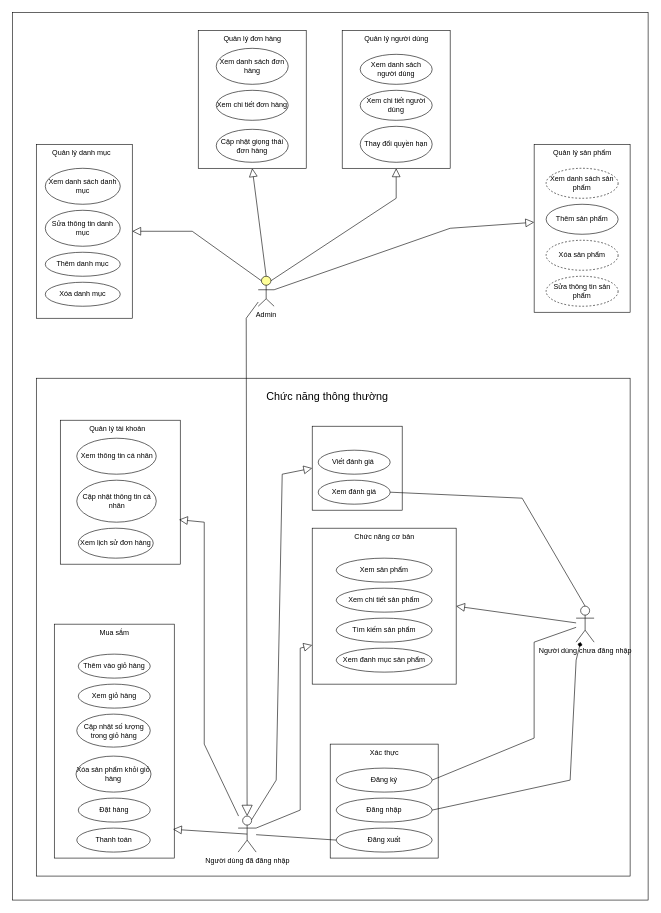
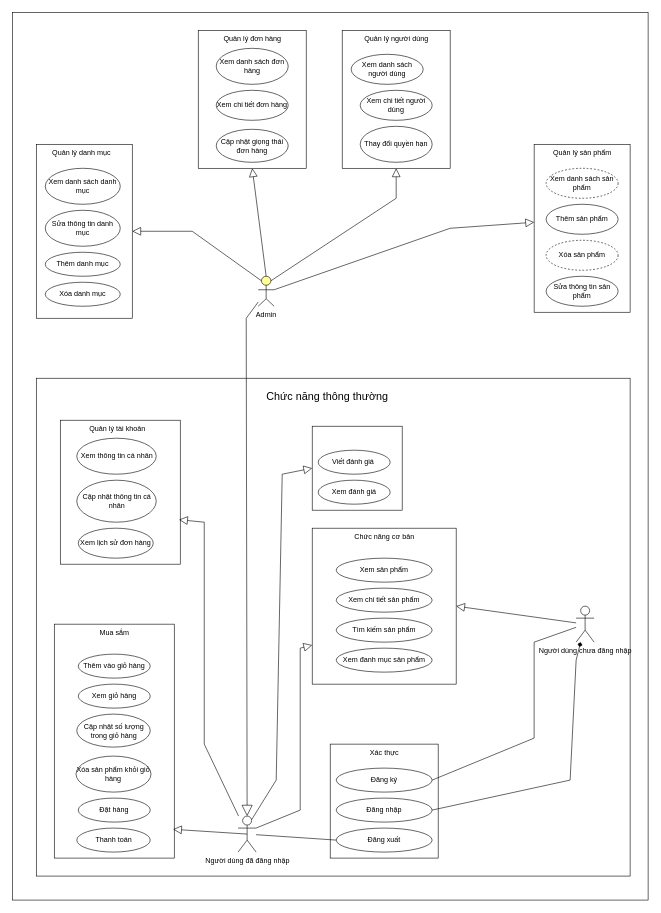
(396, 69) -> (387, 69)
(582, 291) -> (582, 291)
(518, 498) -> none
